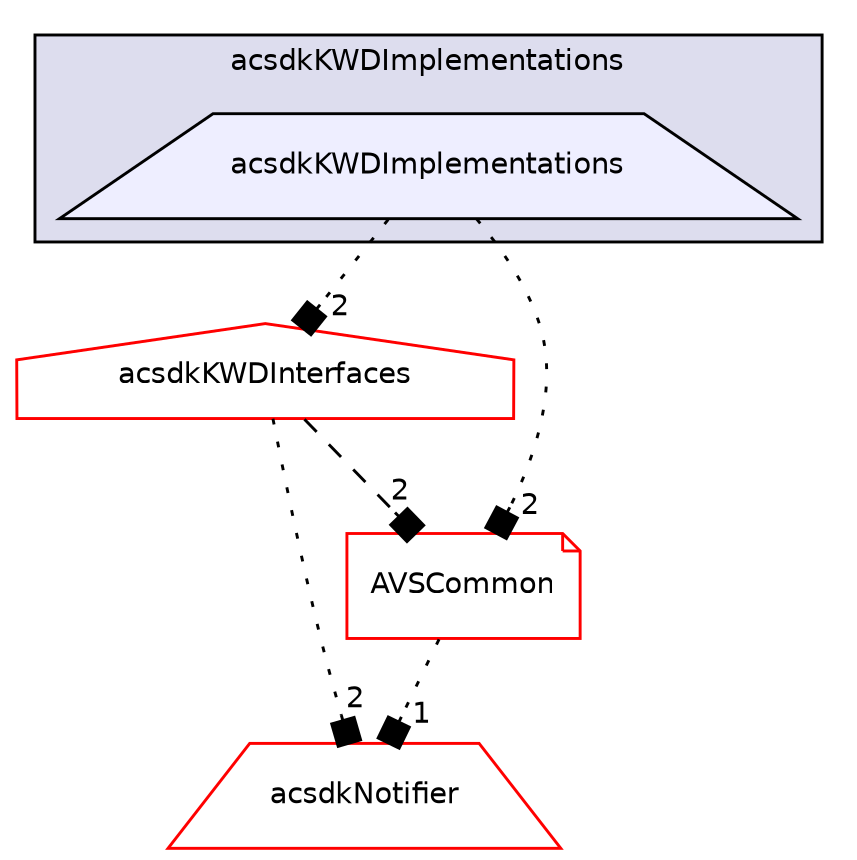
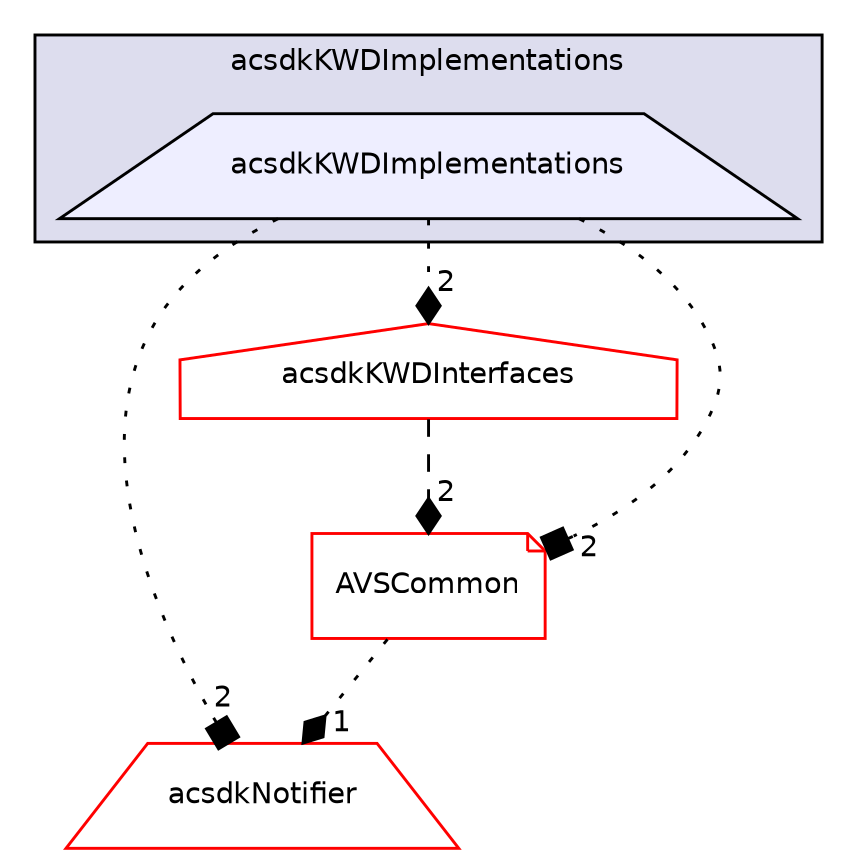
(354, 262) -> (429, 261)
(349, 466) -> (429, 459)
(304, 568) -> (125, 444)
(420, 678) -> (356, 677)
